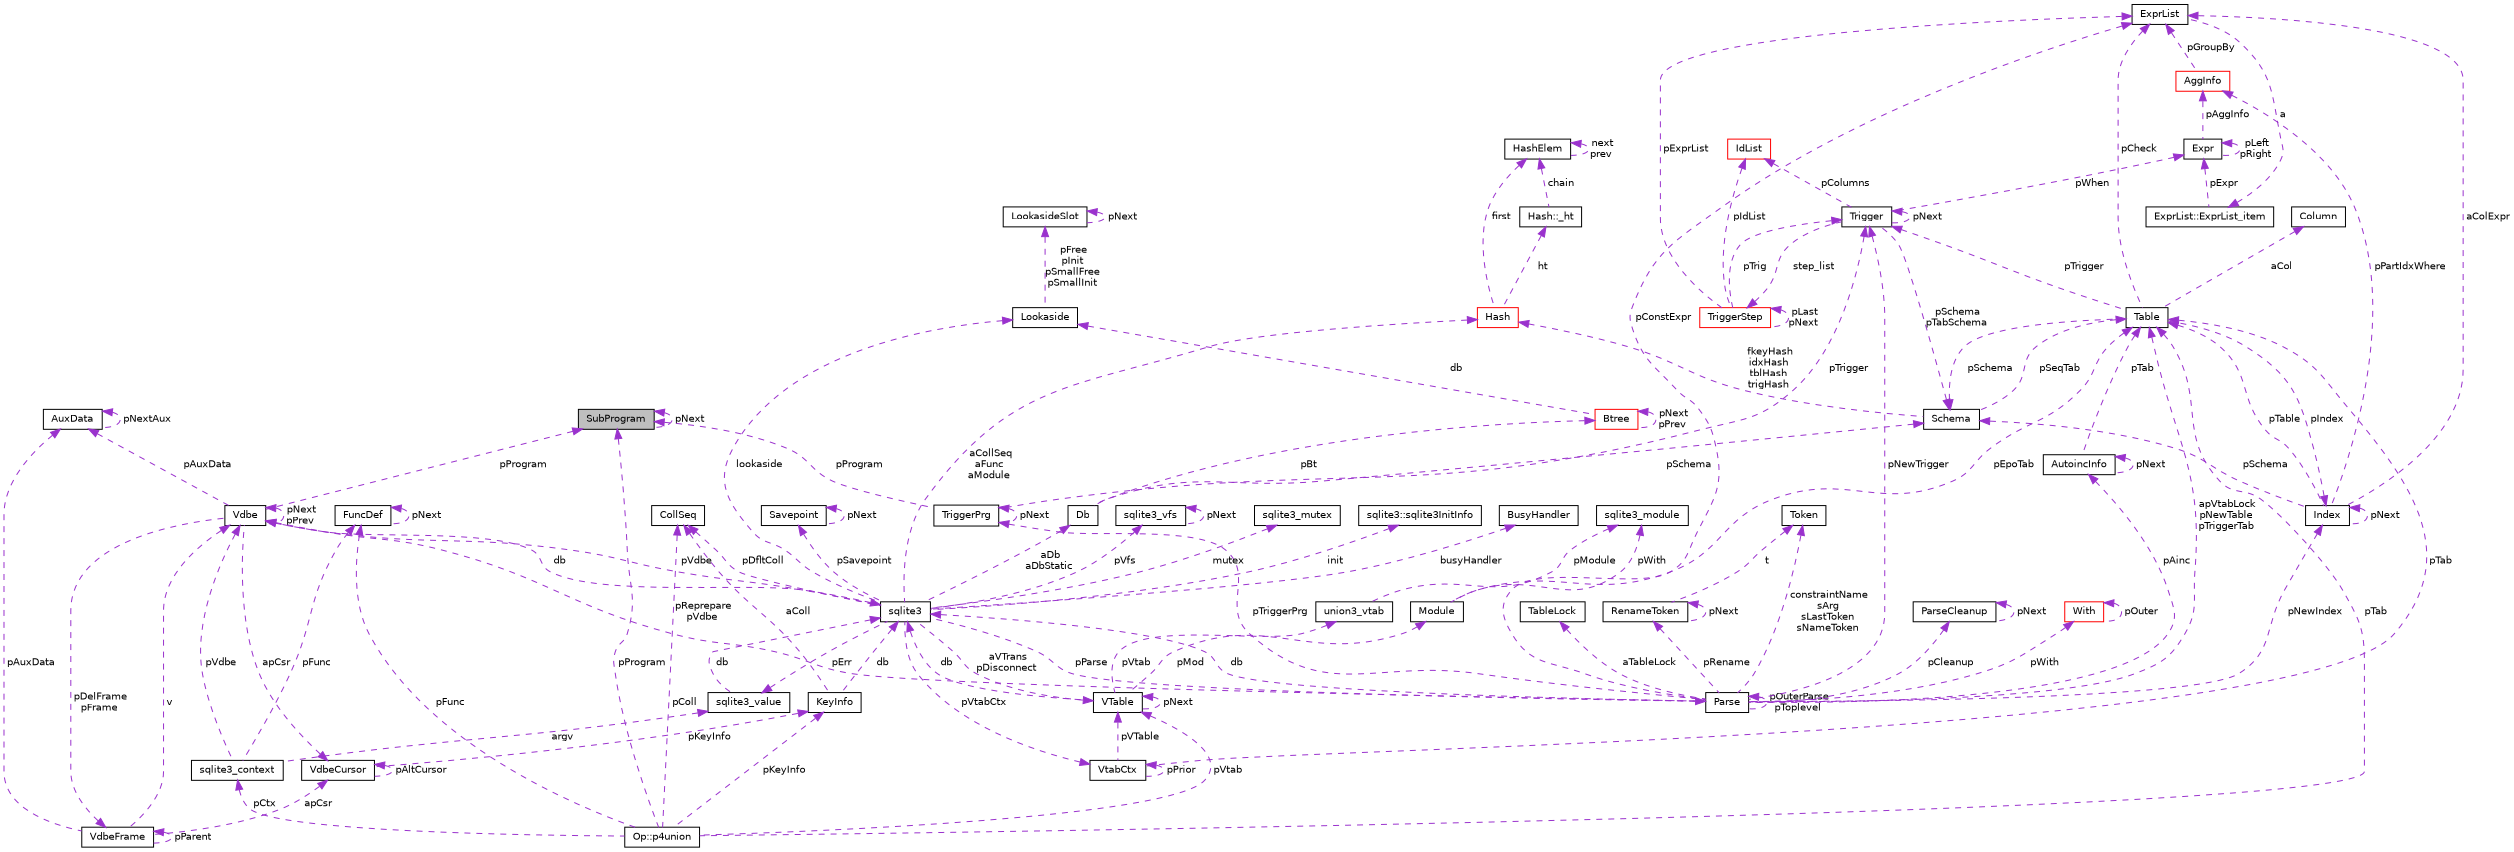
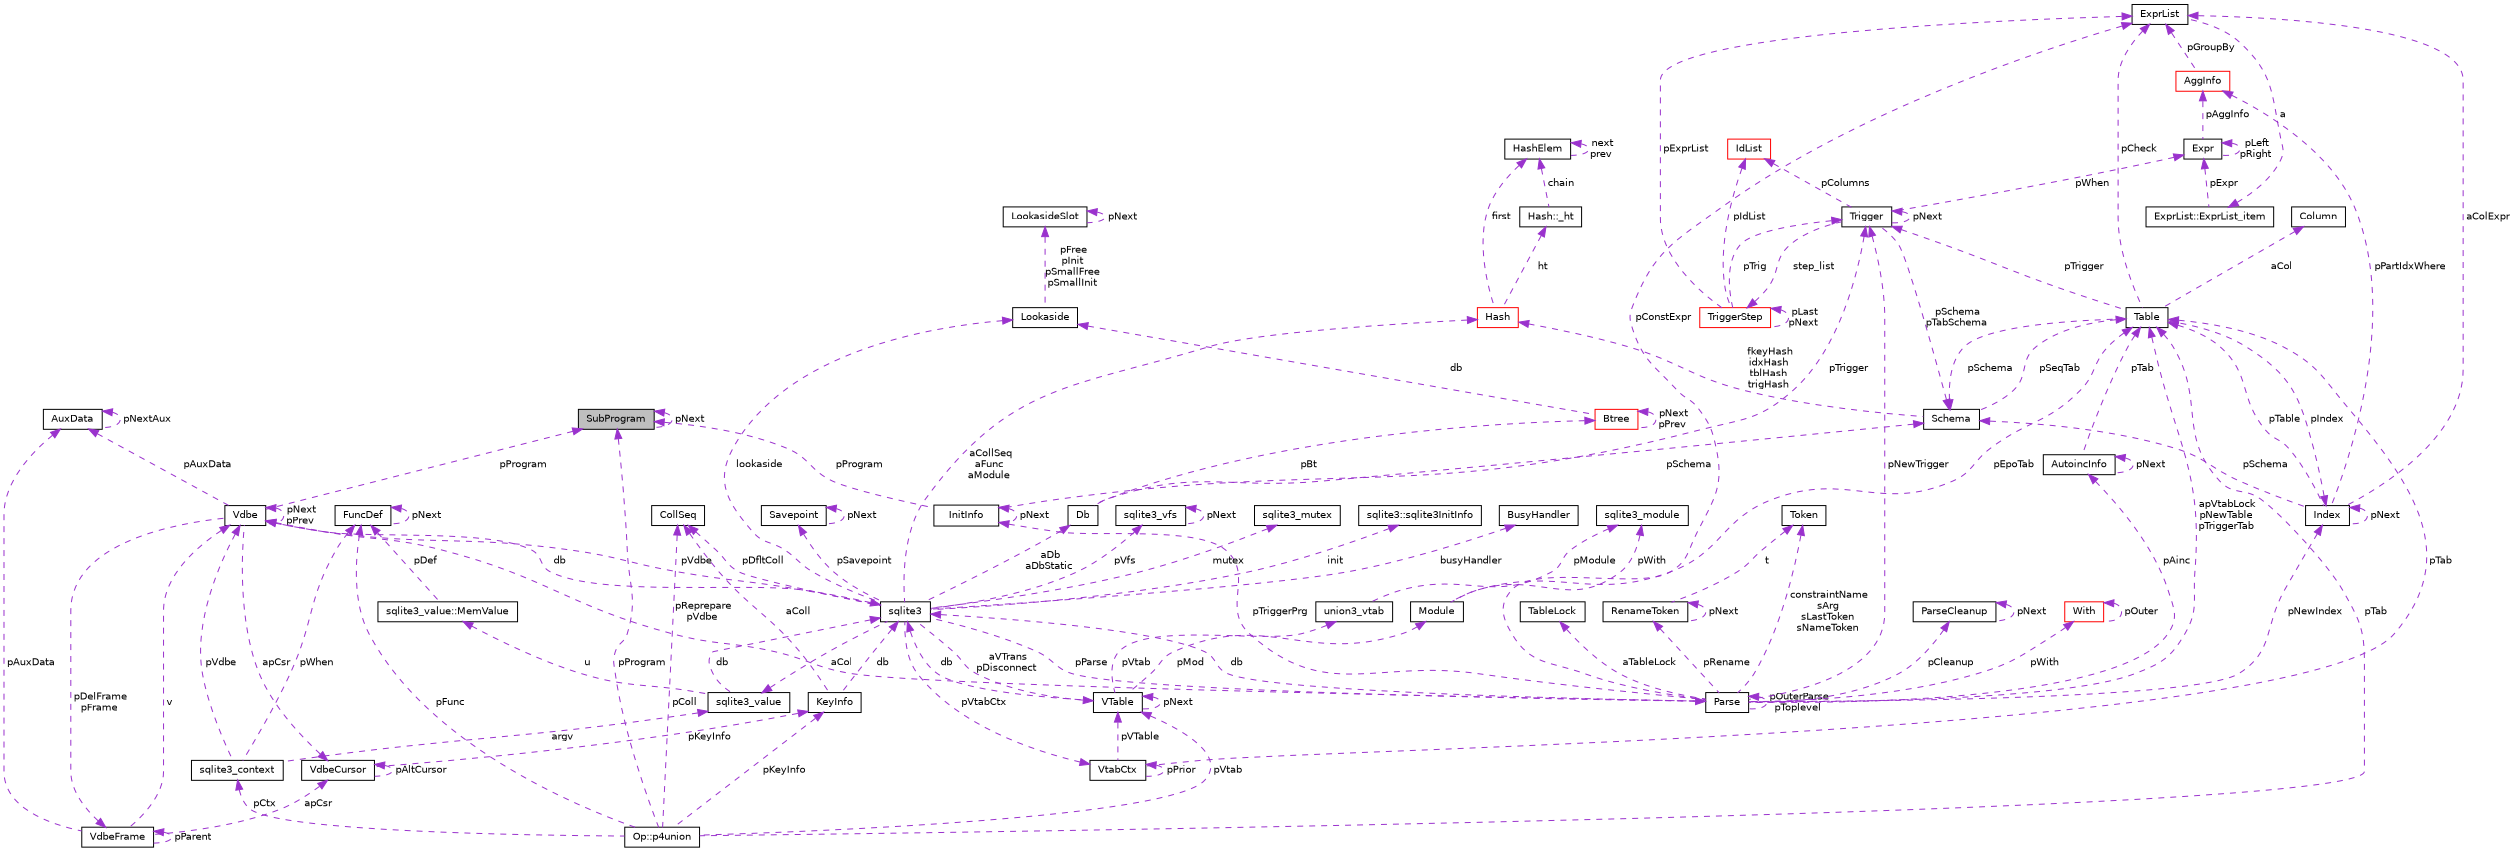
(966, 516) -> (966, 516)
none -> (448, 612)
(315, 663) -> (315, 663)
(840, 663) -> (840, 663)
